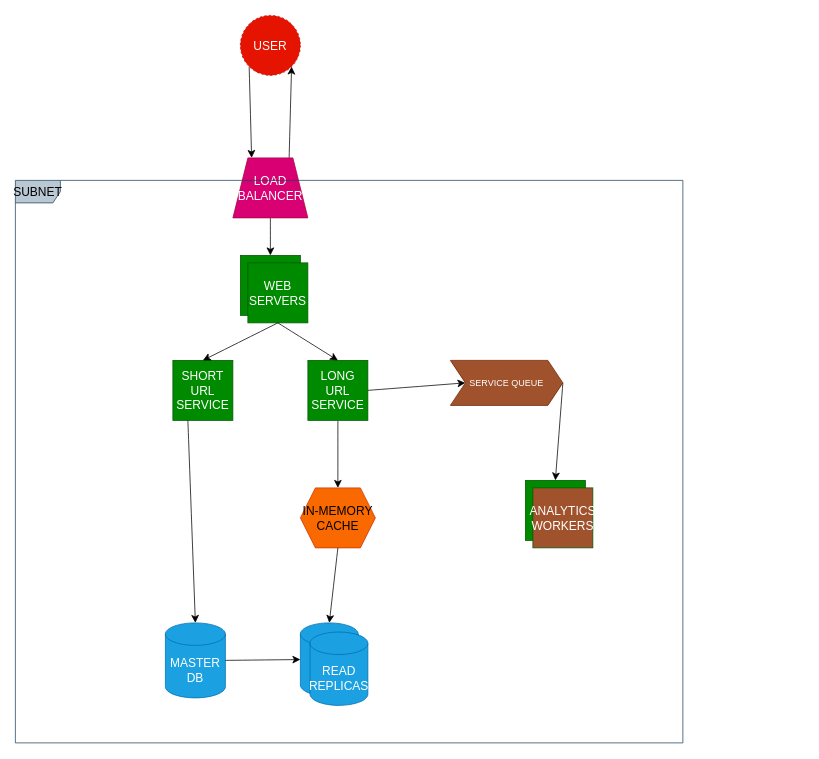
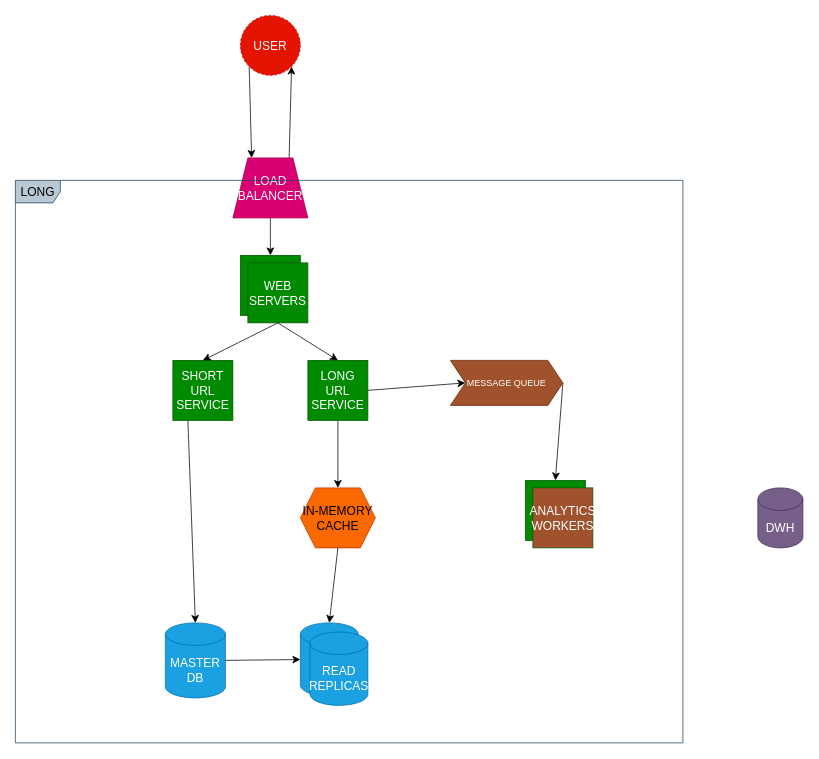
(38, 192) -> (38, 192)
(507, 383) -> (507, 383)
none -> (780, 518)
